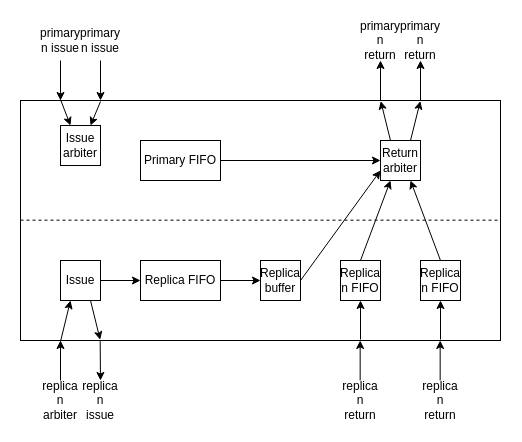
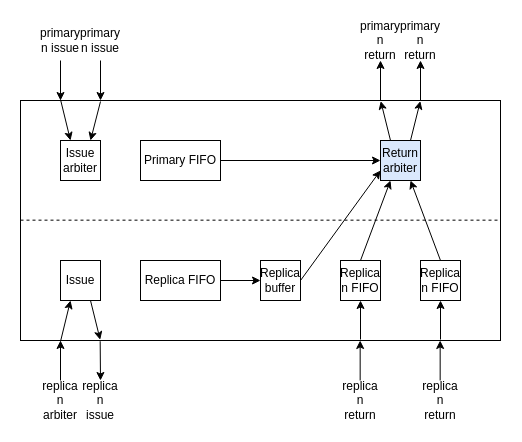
(81, 146) -> (81, 161)
(401, 161) -> (401, 161)
(117, 281) -> none
